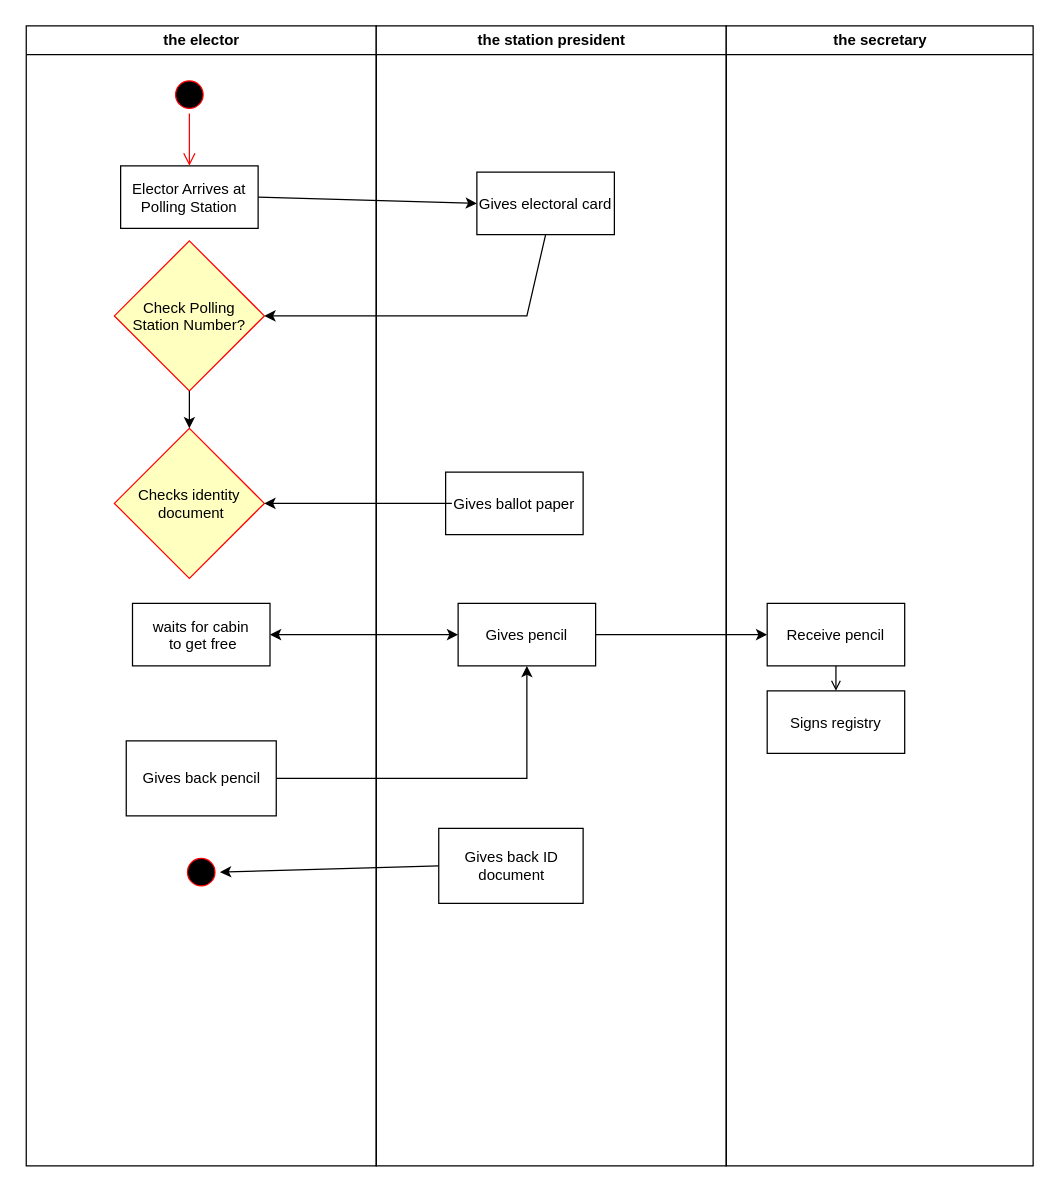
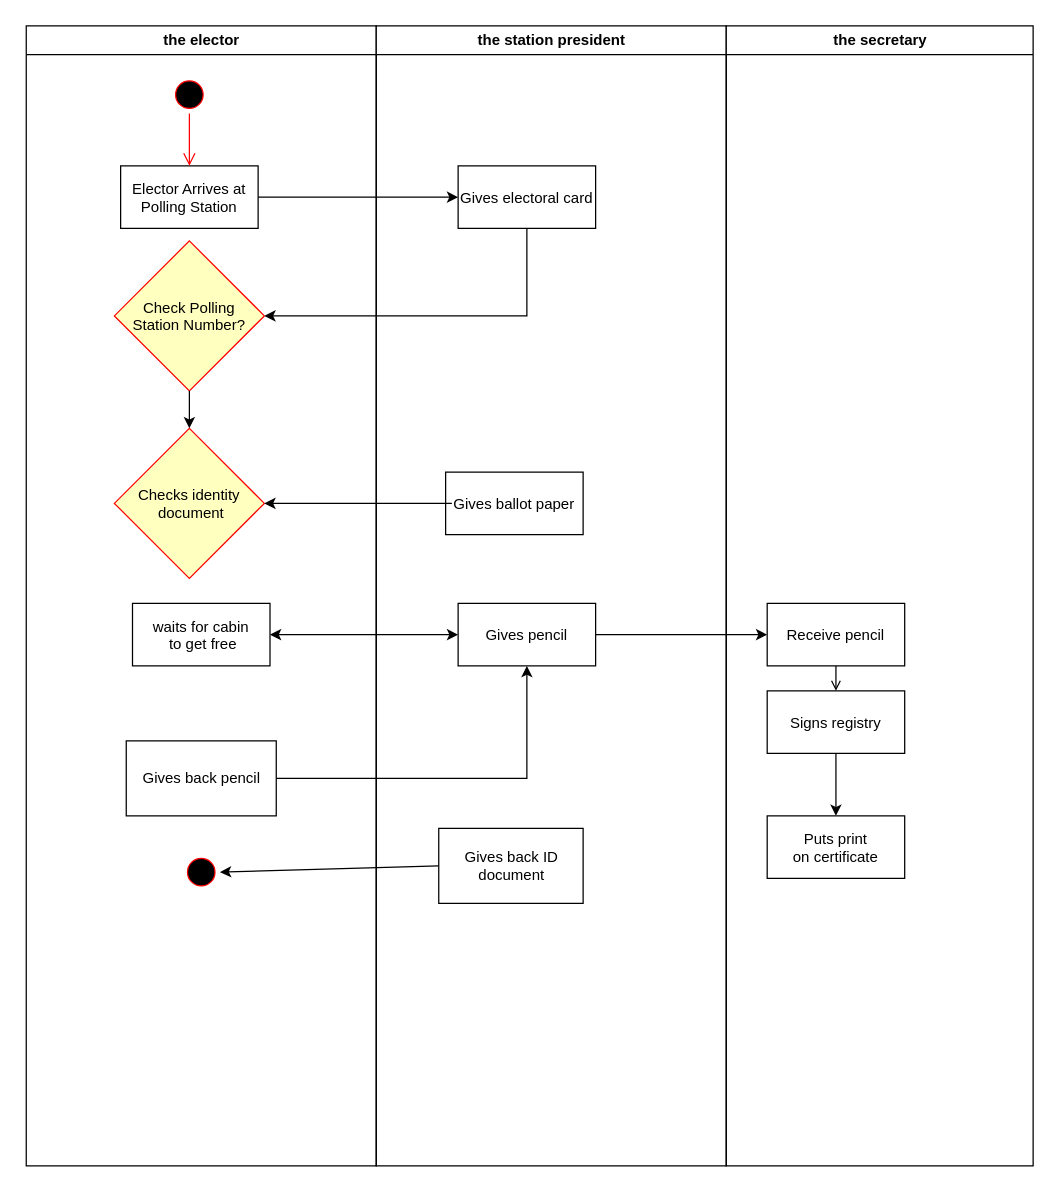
(546, 203) -> (527, 197)
none -> (836, 780)
none -> (836, 847)
